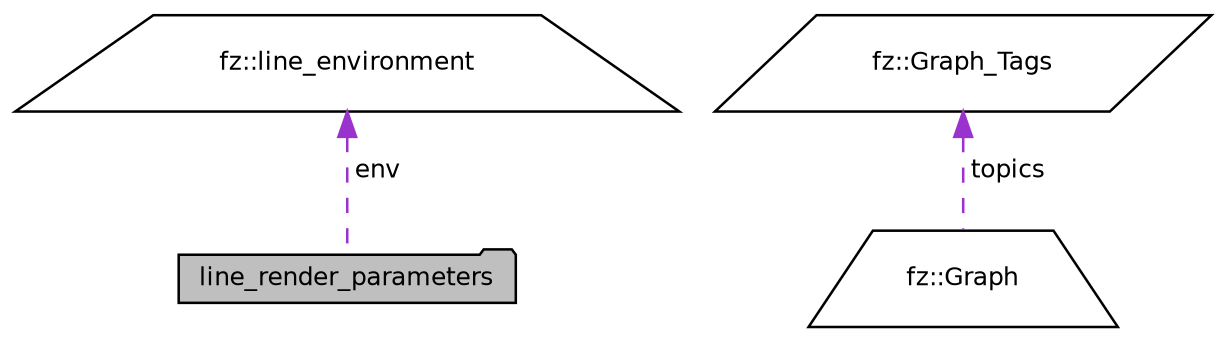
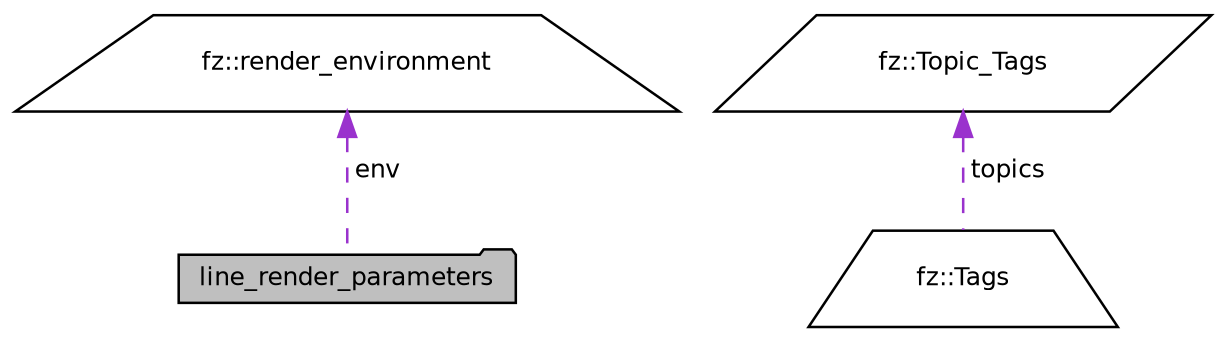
(347, 63) -> (347, 63)
(963, 63) -> (963, 63)
(963, 279) -> (963, 279)
